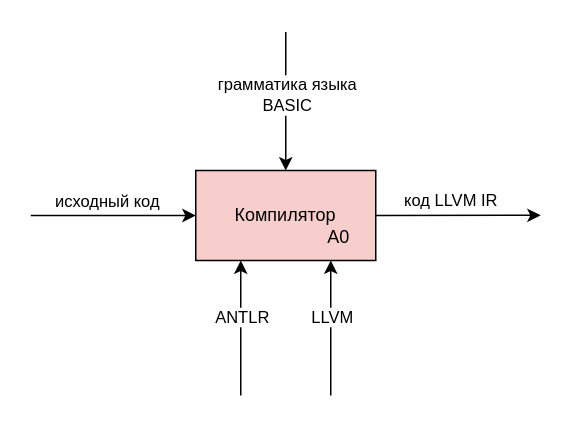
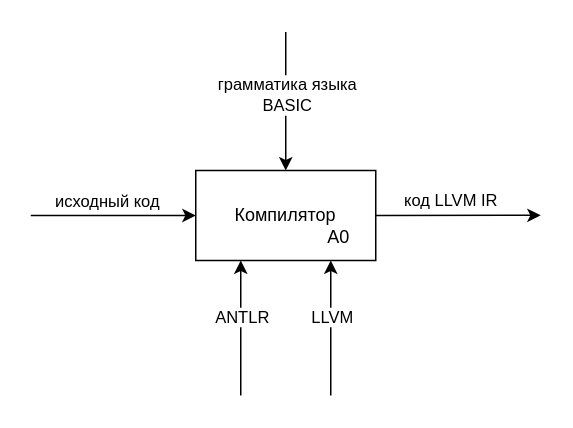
(286, 215) -> (286, 215)
